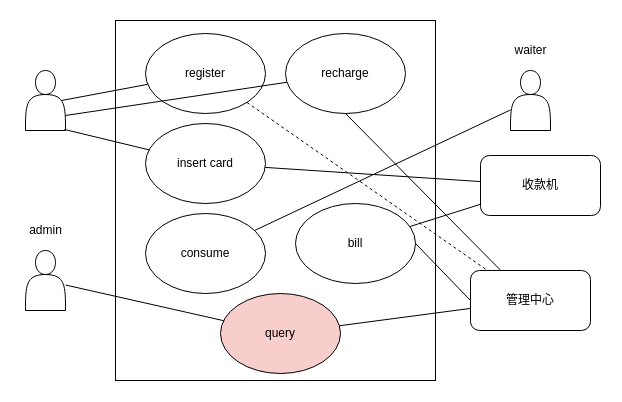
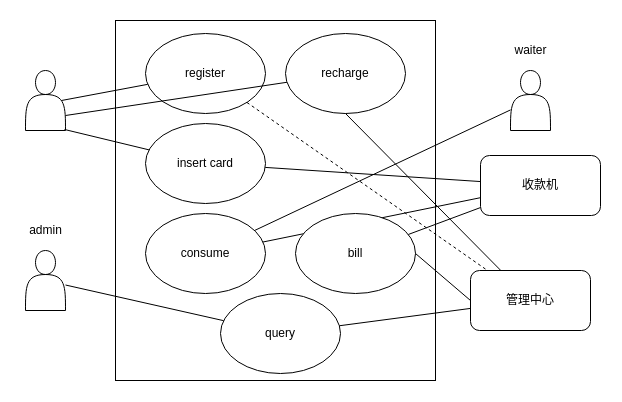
none -> (429, 208)
(356, 244) -> (356, 254)
(281, 334) -> (281, 334)
